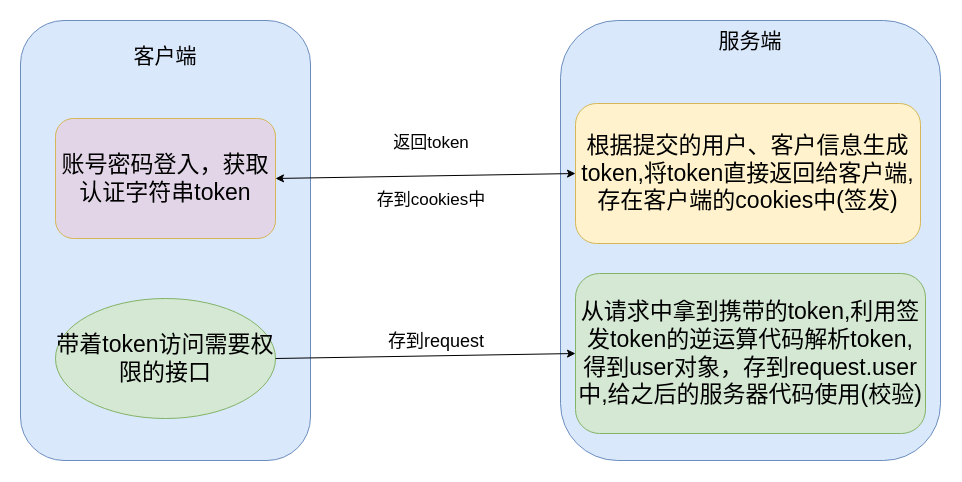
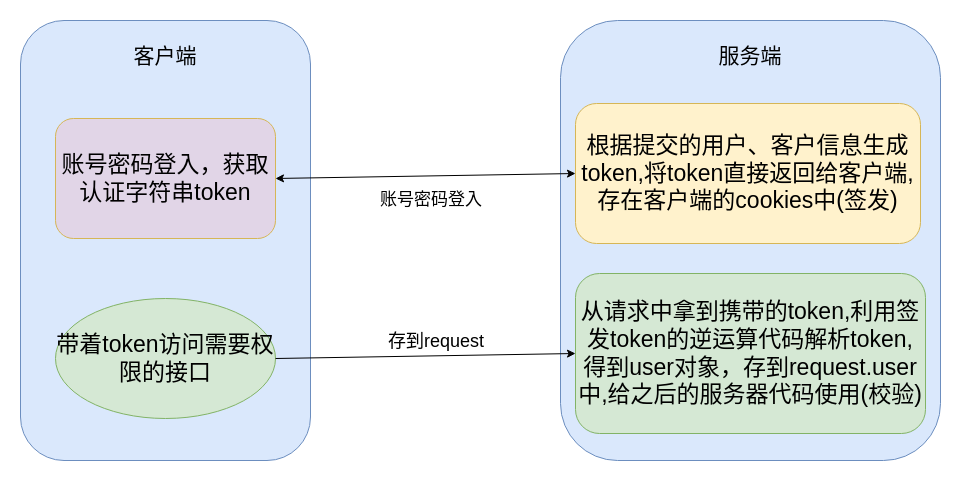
(751, 41) -> (751, 56)
(432, 144) -> none
(432, 201) -> (432, 201)
